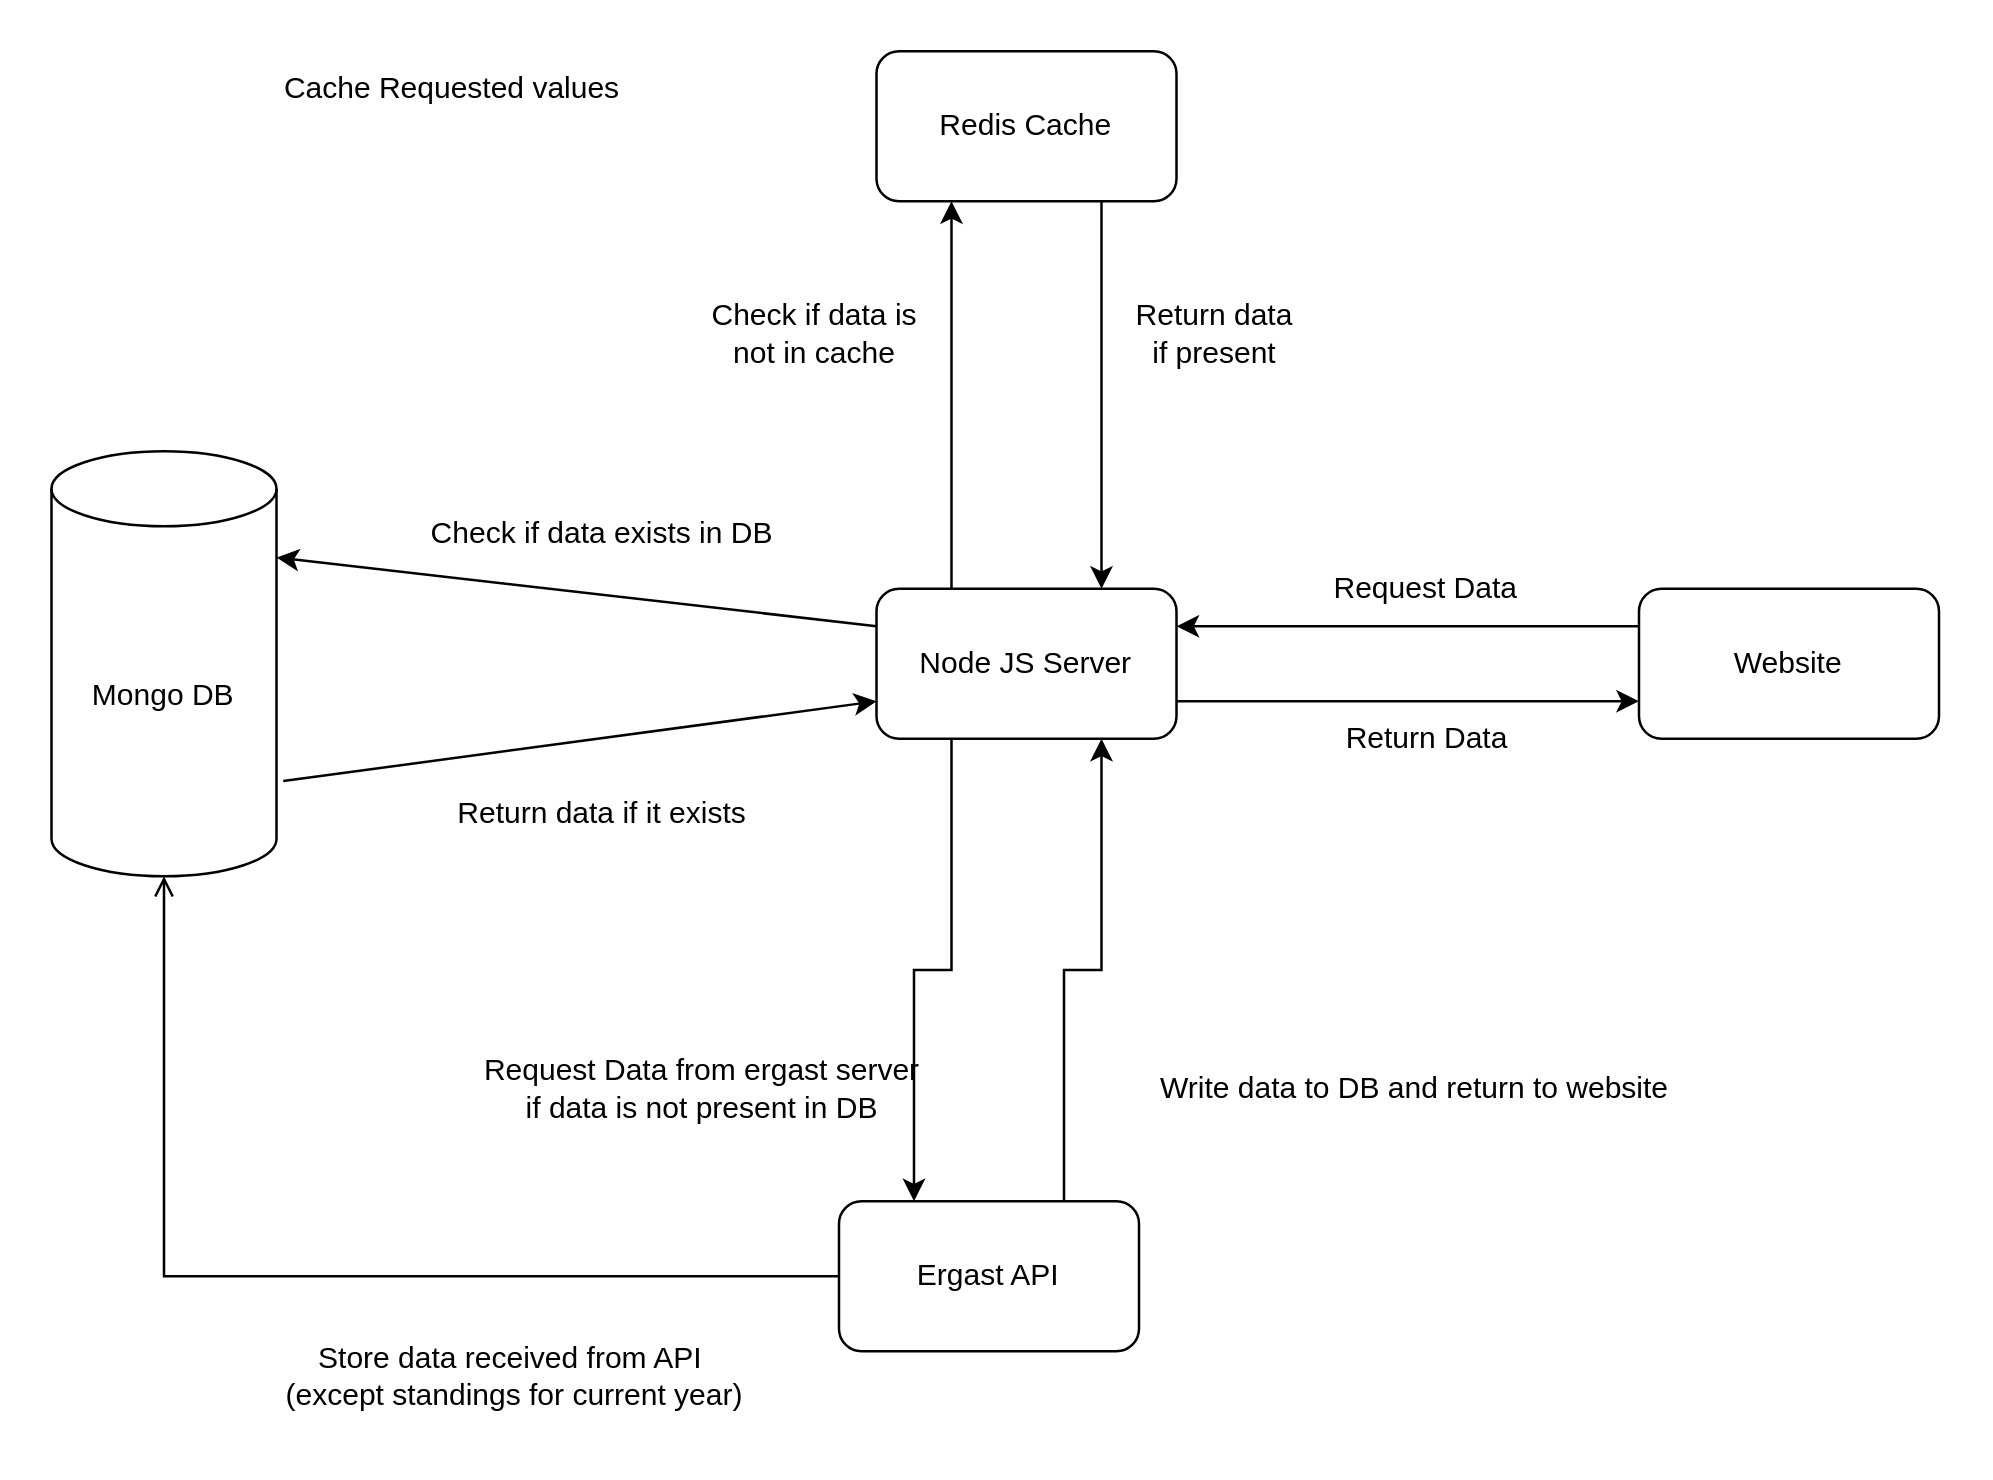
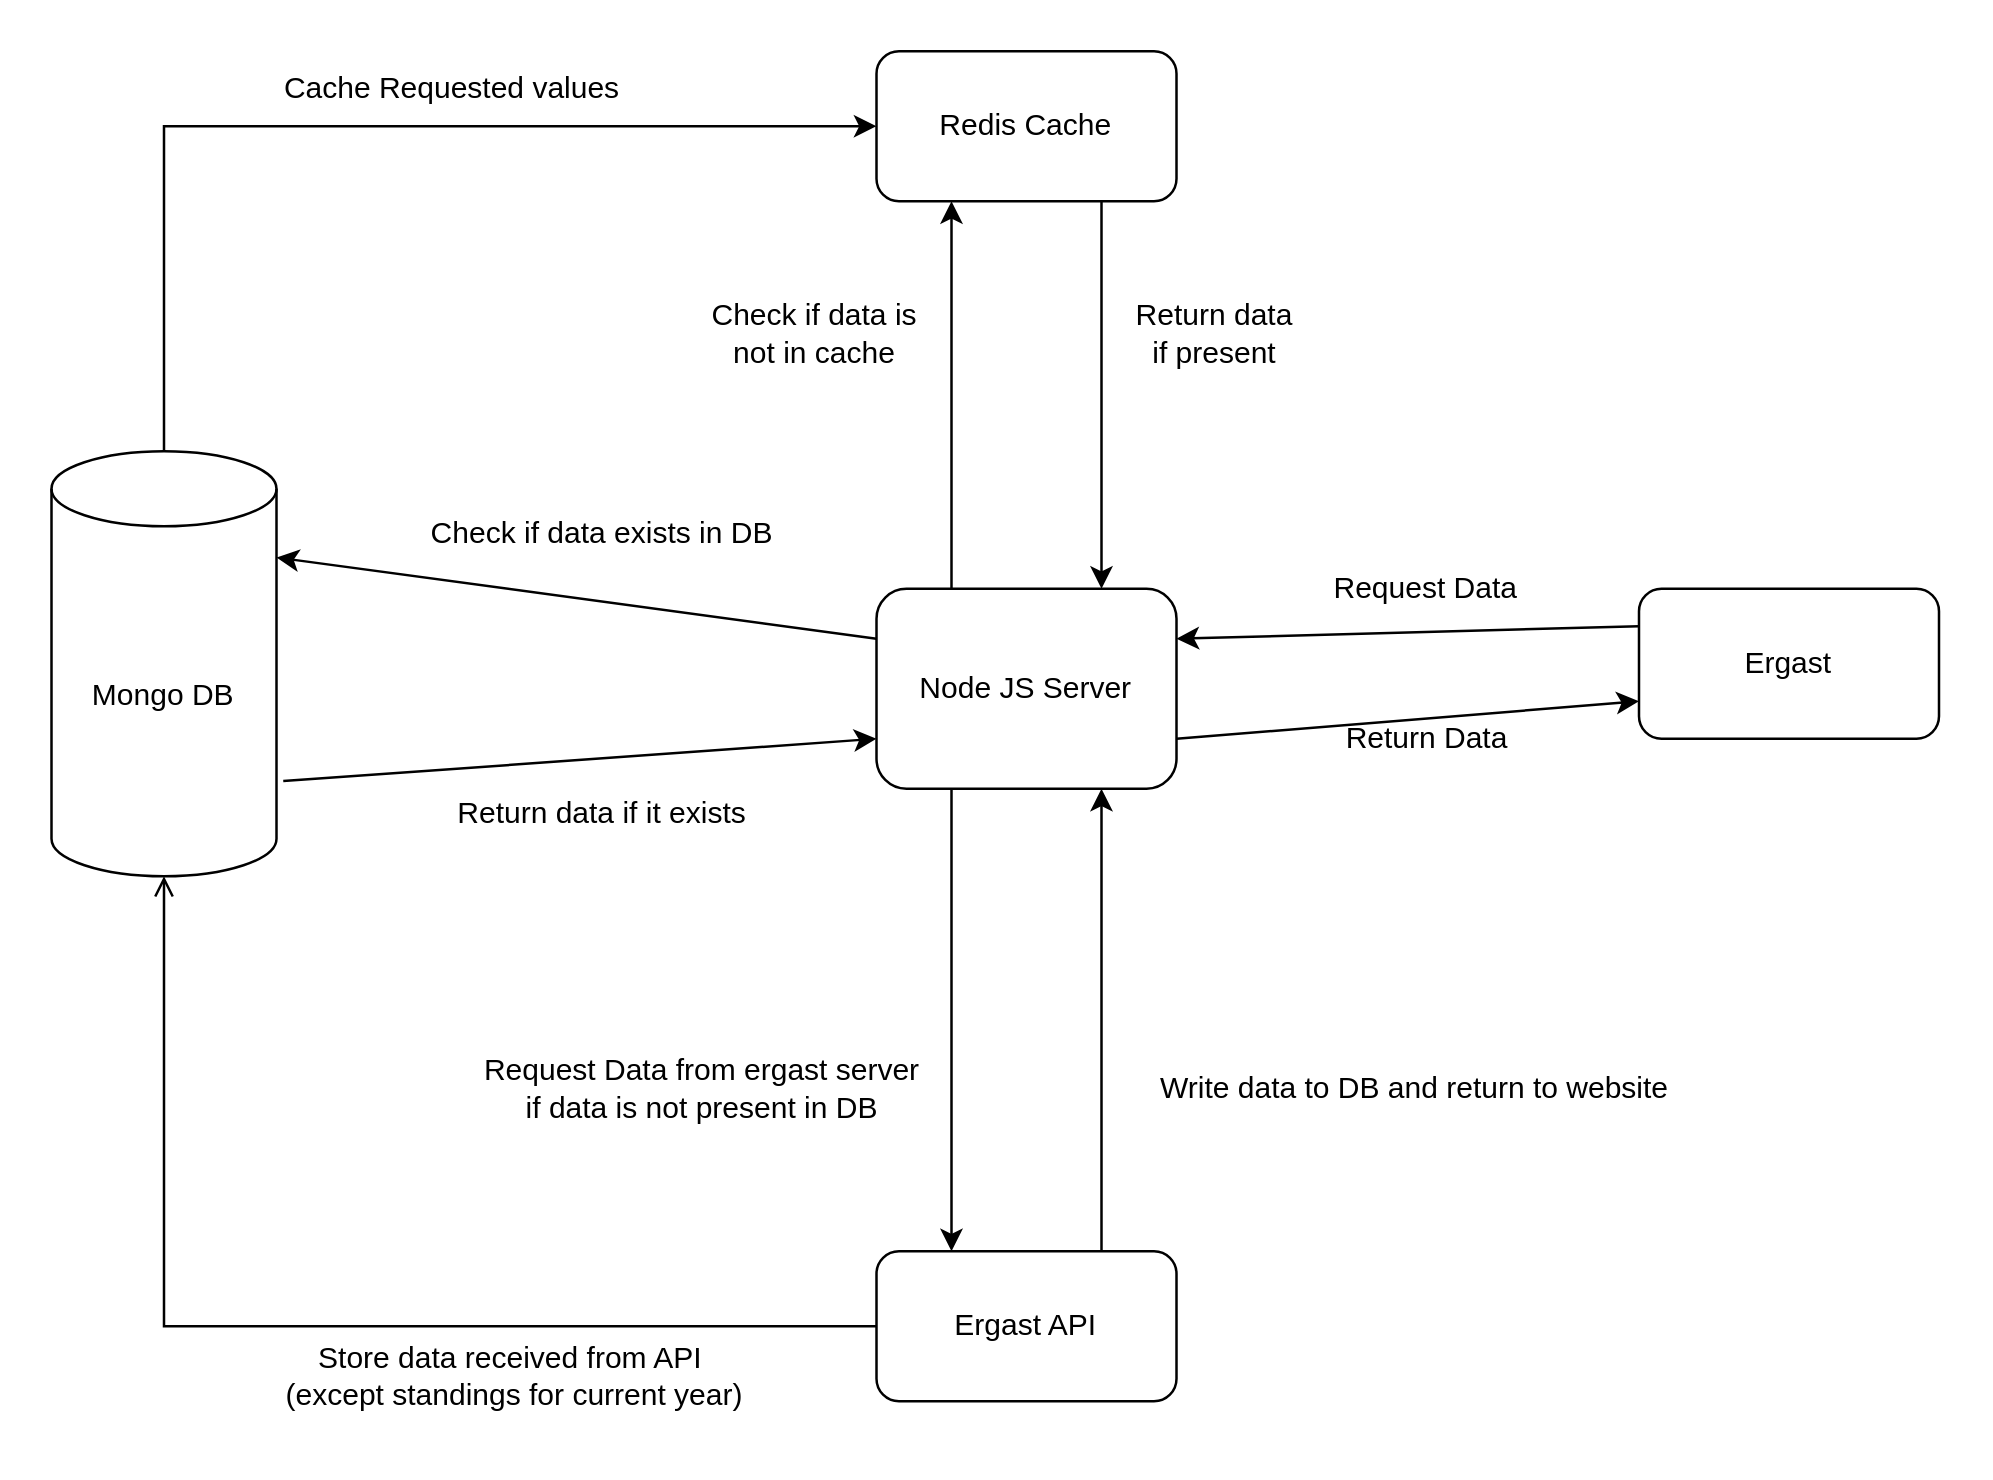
none -> (349, 126)
(1026, 664) -> (1026, 689)
(1789, 664) -> (1789, 664)
(989, 1276) -> (1026, 1326)
